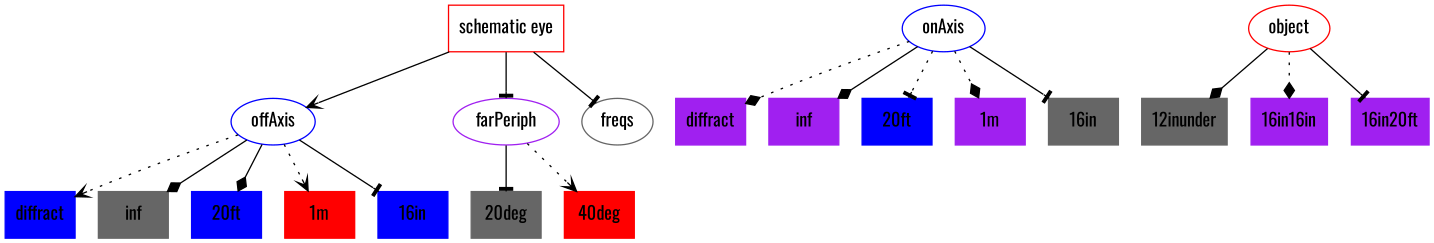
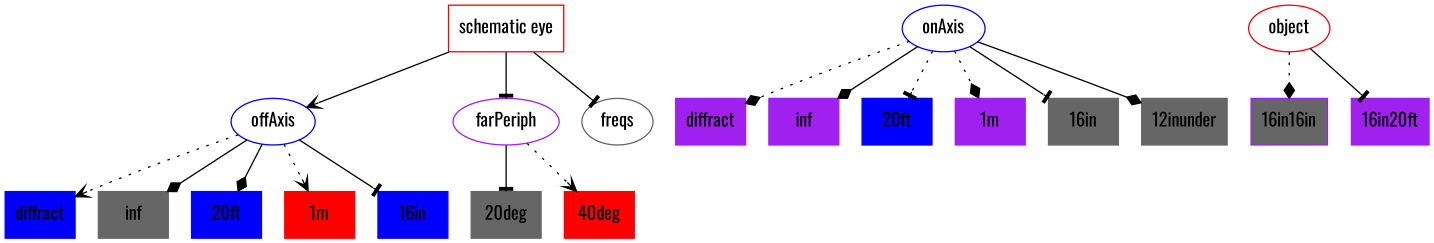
(1245, 68) -> (1052, 69)
(1289, 122) -> (1289, 122)
